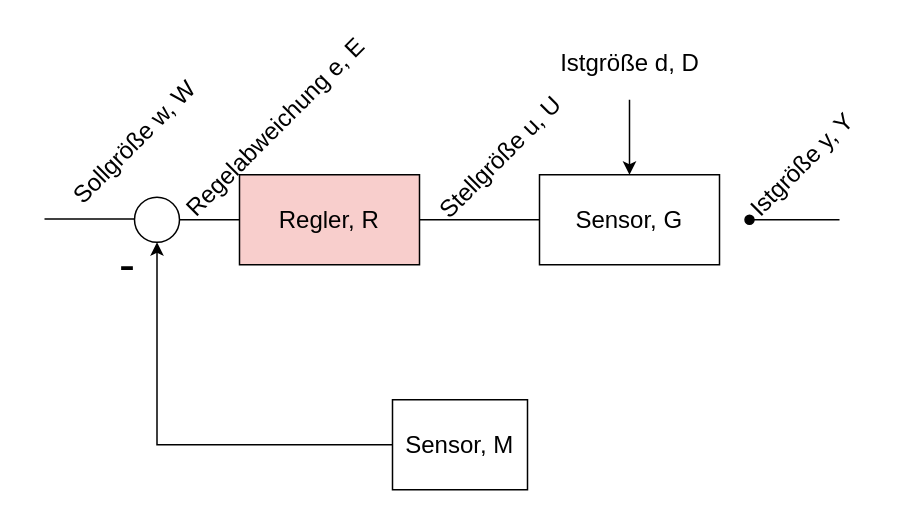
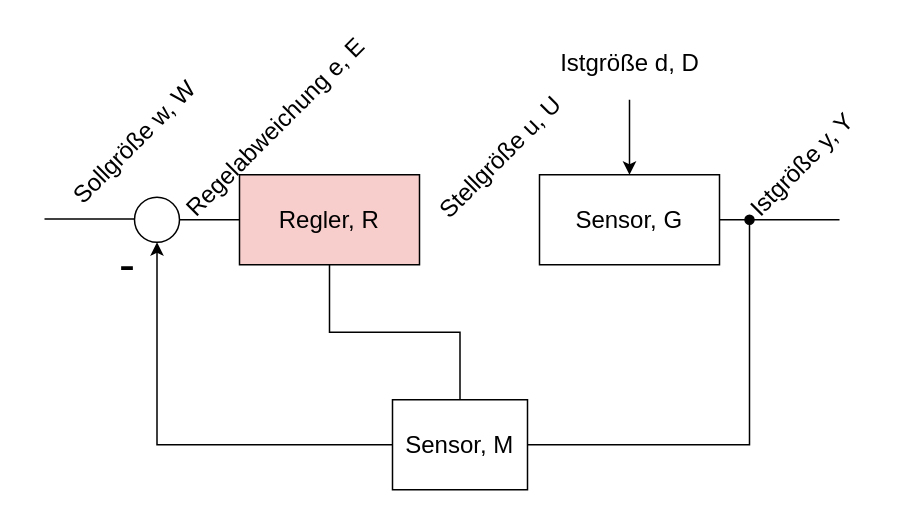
(479, 220) -> (395, 332)
none -> (749, 428)
